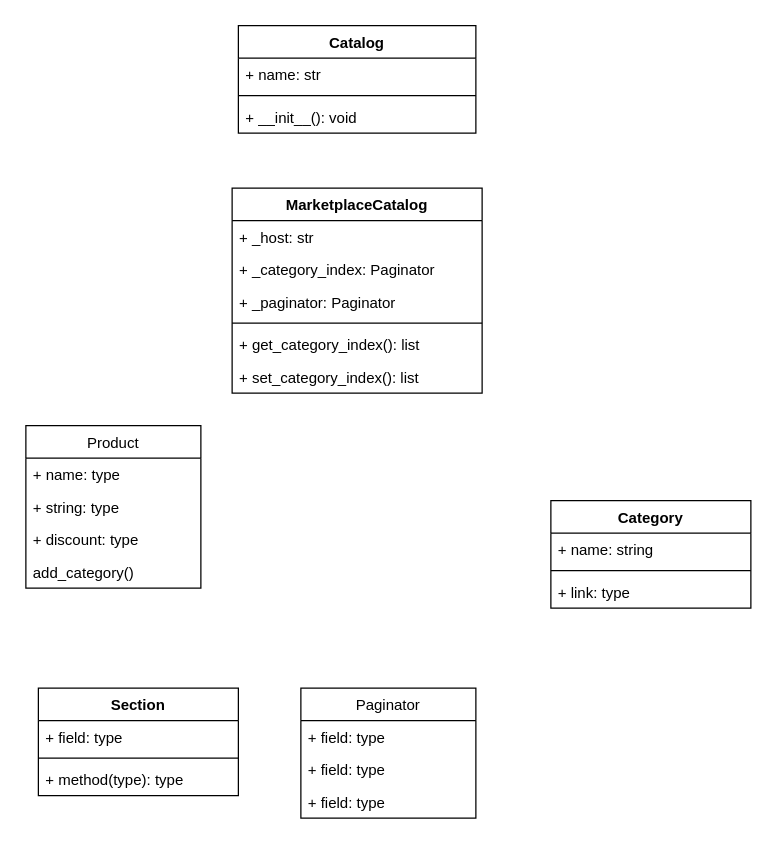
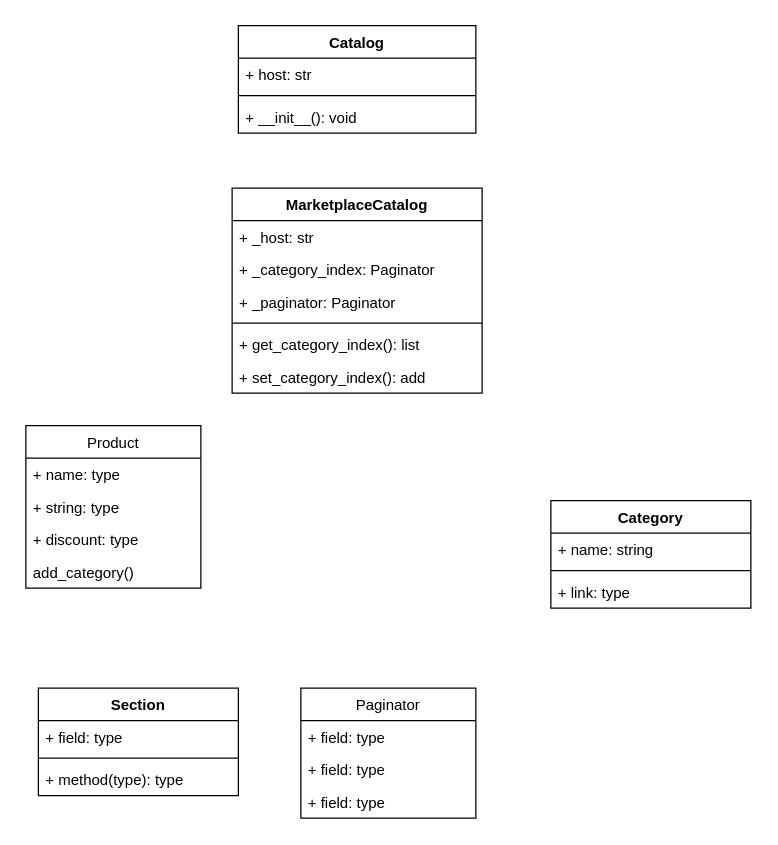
(285, 75) -> (285, 75)
(345, 378) -> (344, 378)
